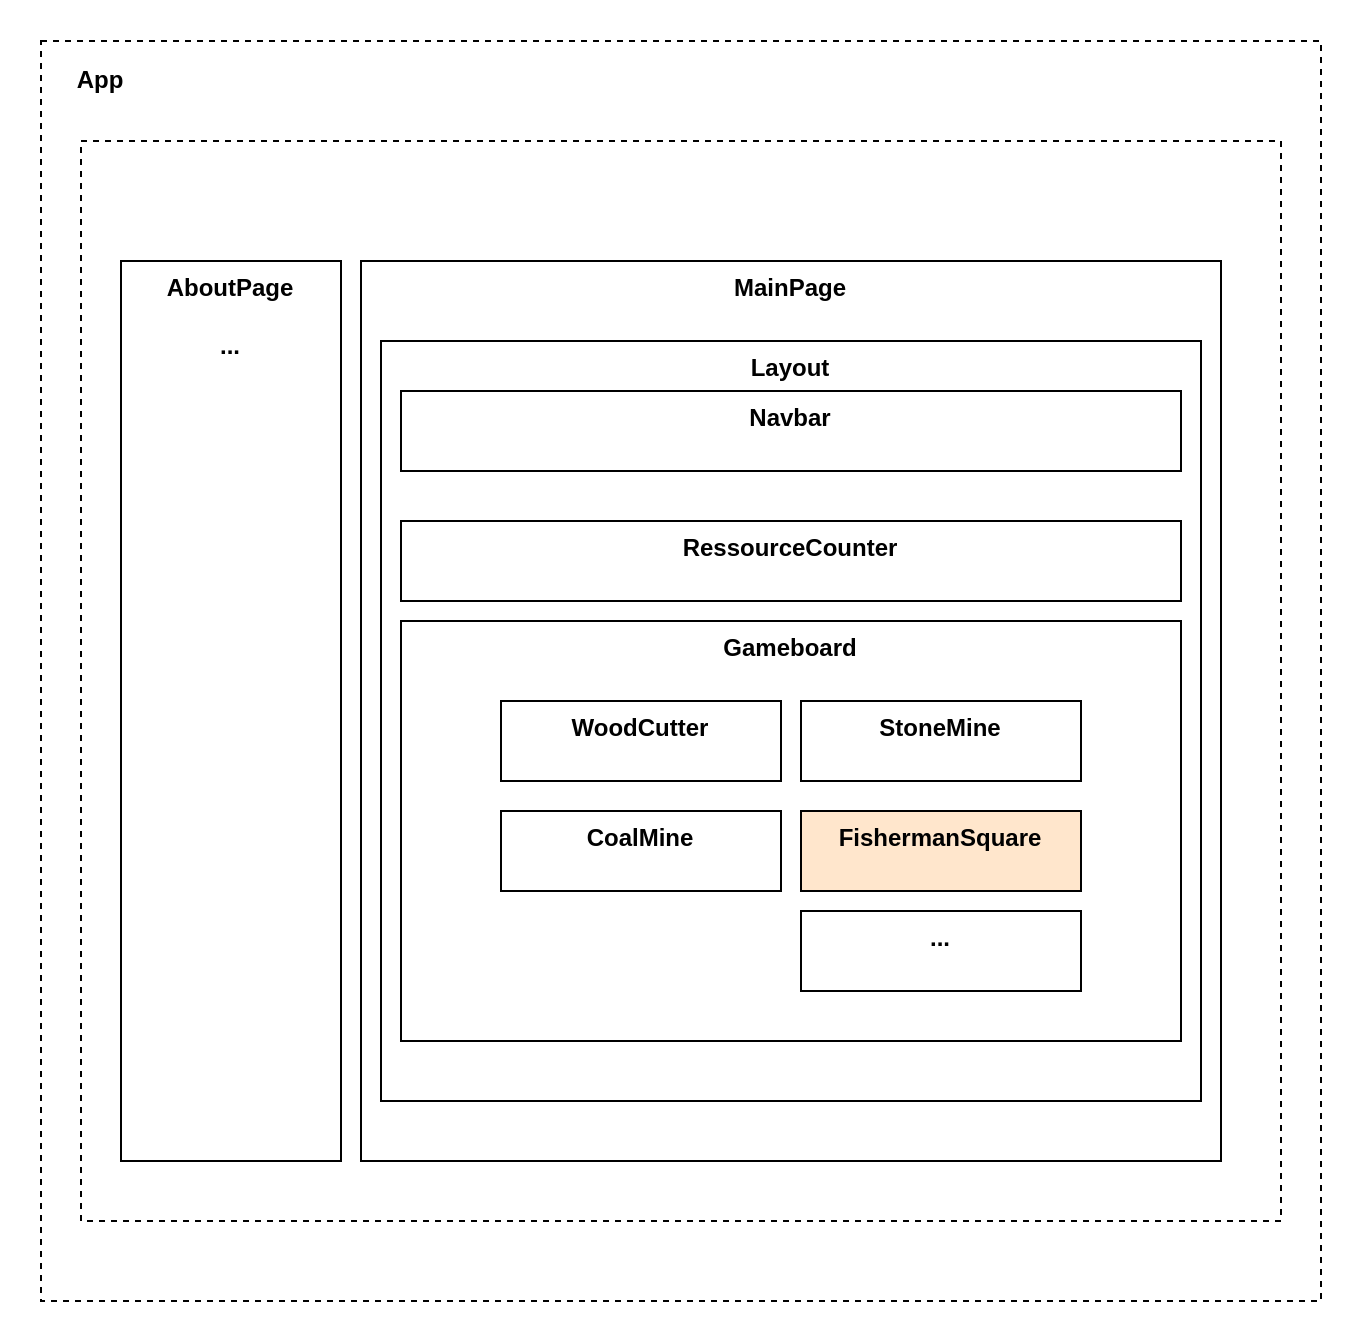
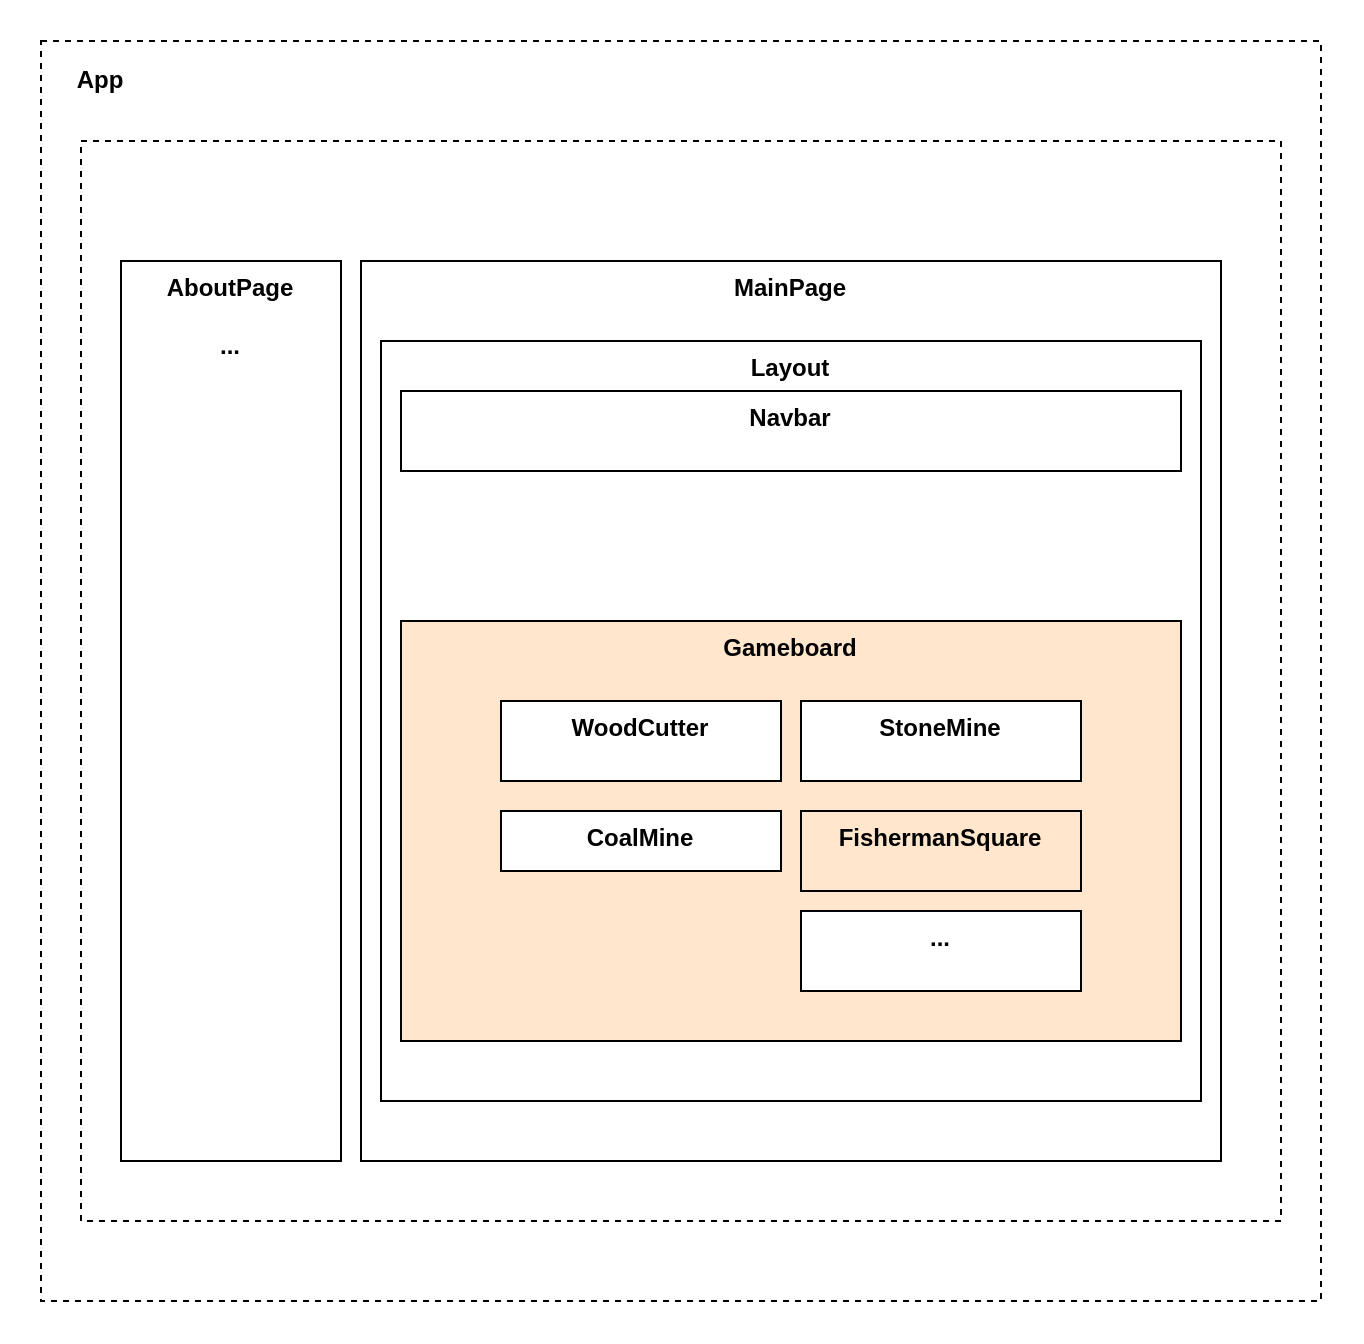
(791, 561) -> none
(791, 831) -> (791, 831)
(641, 851) -> (641, 841)
